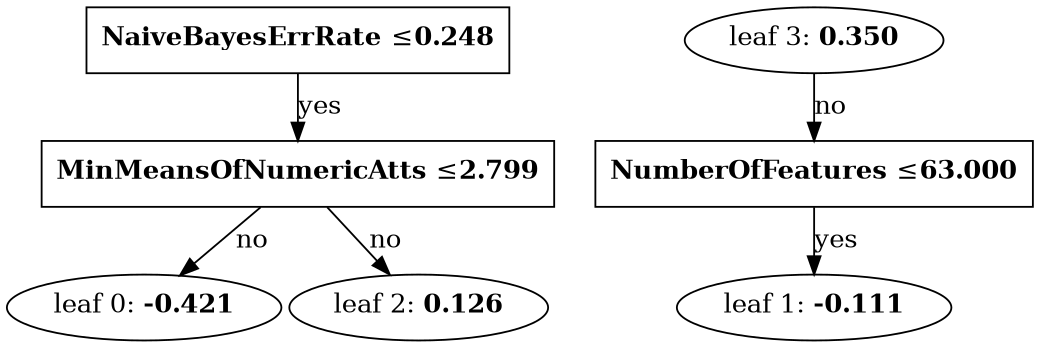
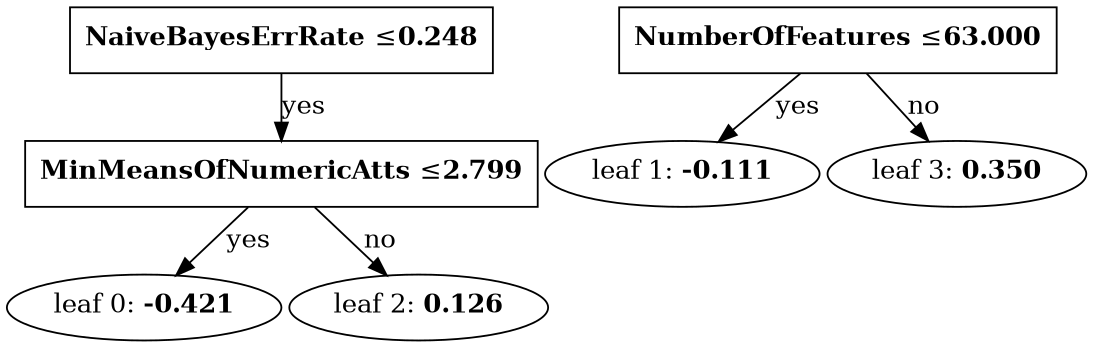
(814, 98) -> (891, 100)
(252, 241) -> (249, 241)
